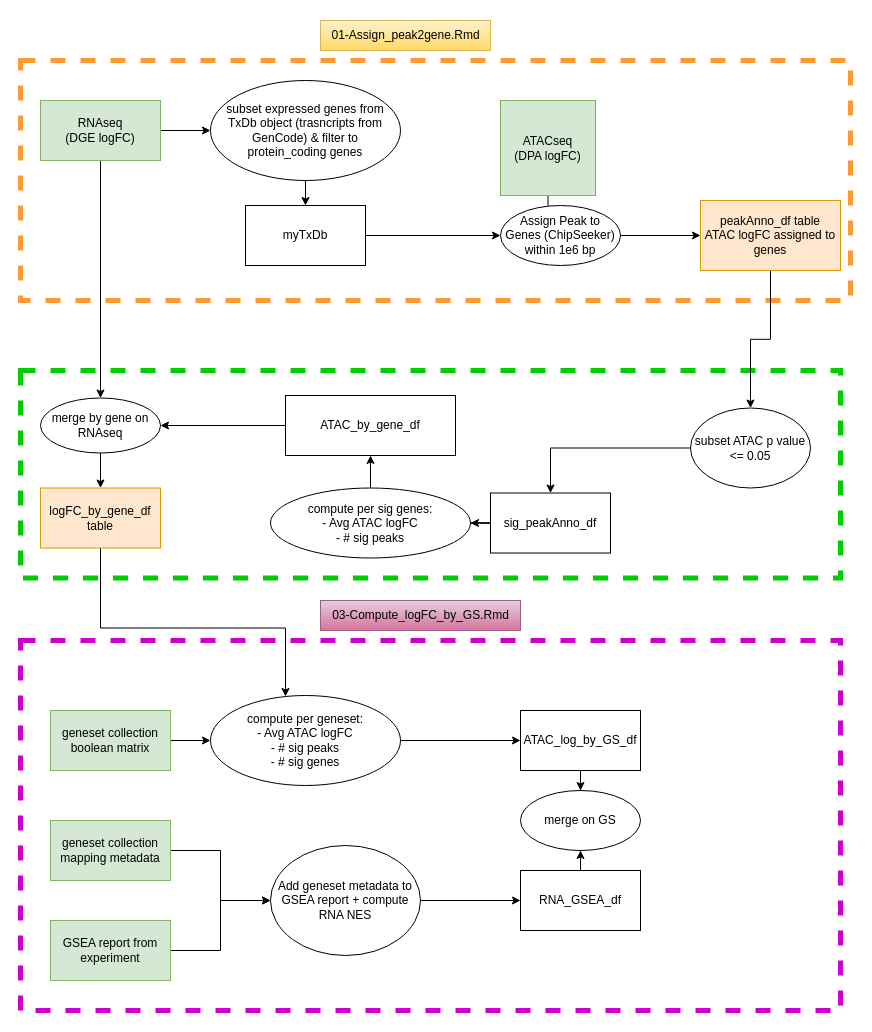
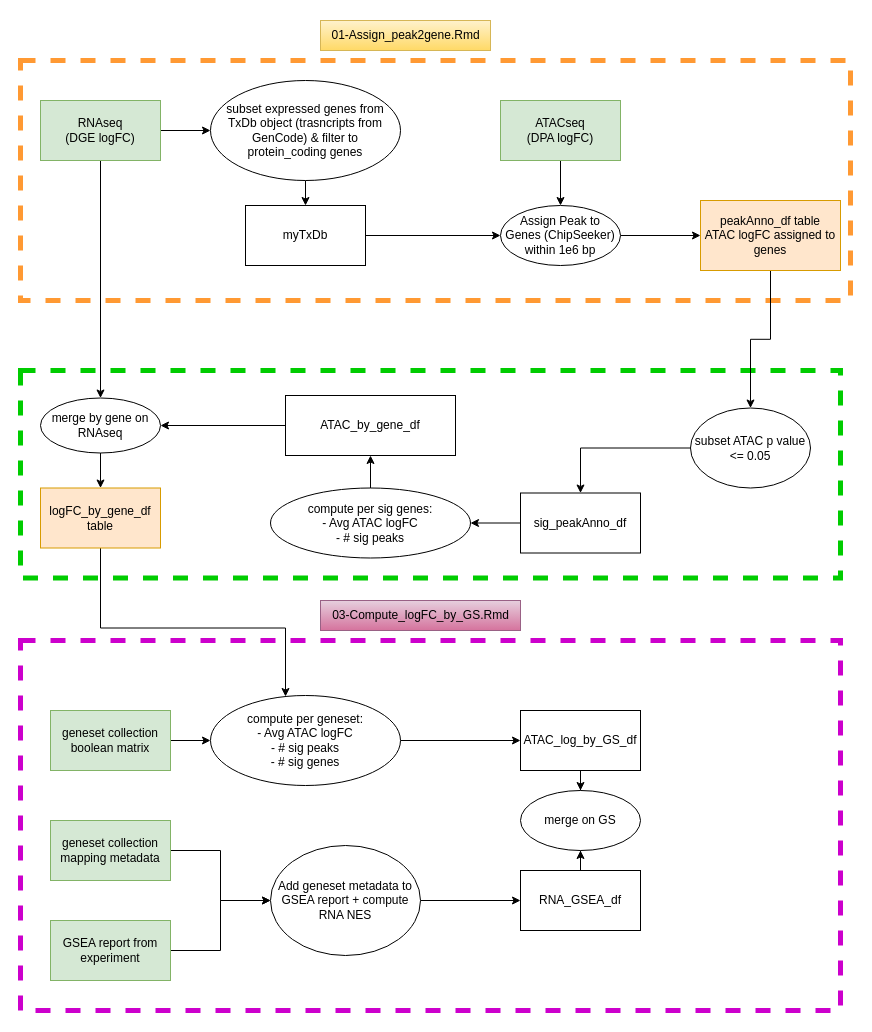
(548, 148) -> (561, 131)
(551, 523) -> (581, 523)
